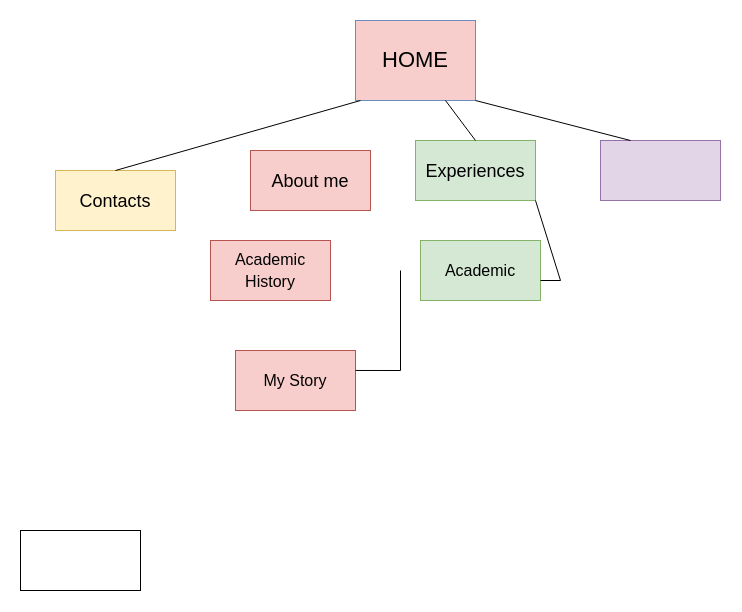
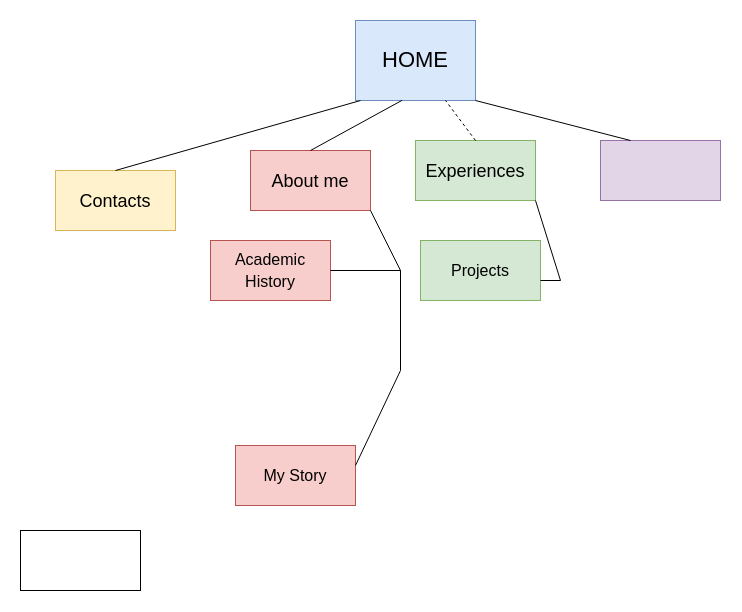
(416, 61) -> (416, 61)
(461, 121) -> (461, 121)
none -> (356, 125)
none -> (399, 271)
(481, 271) -> (481, 271)
(296, 381) -> (296, 476)
